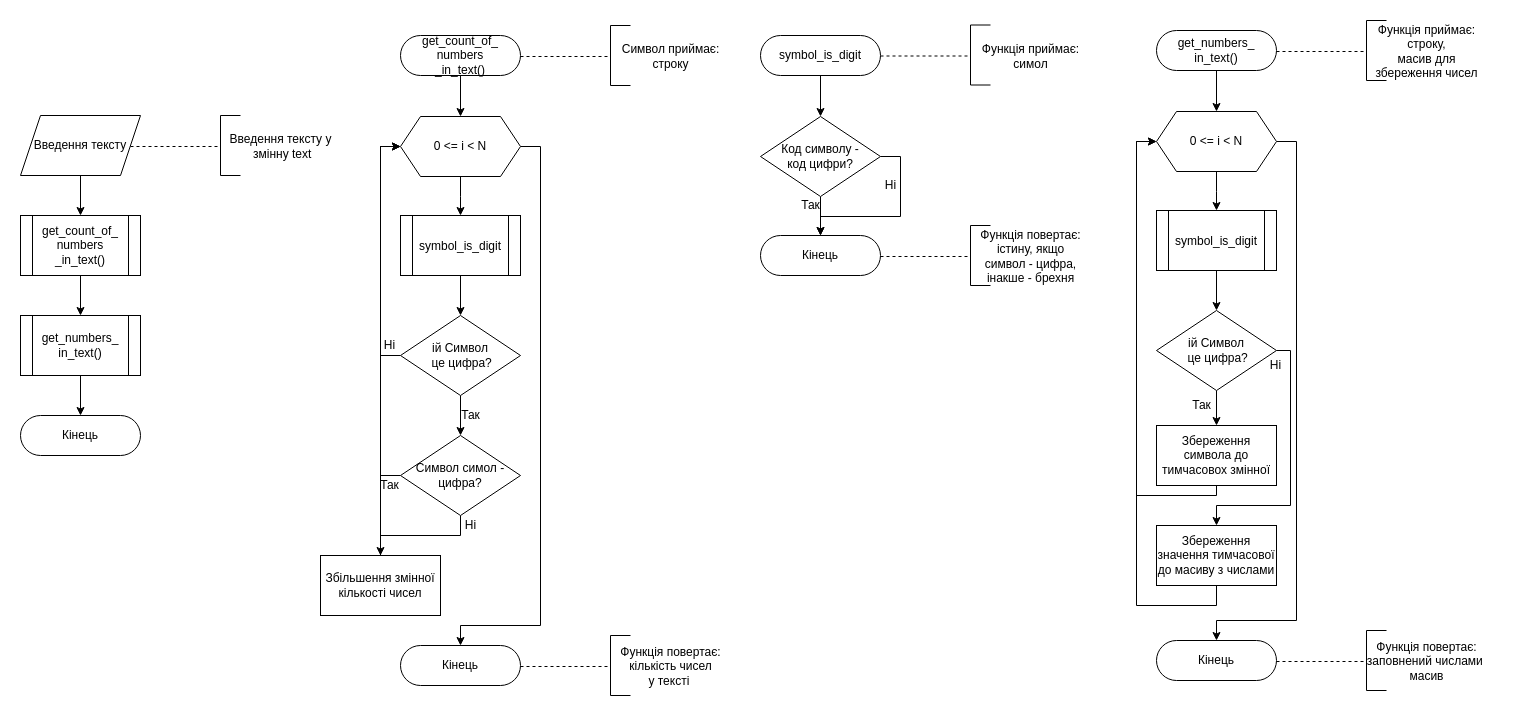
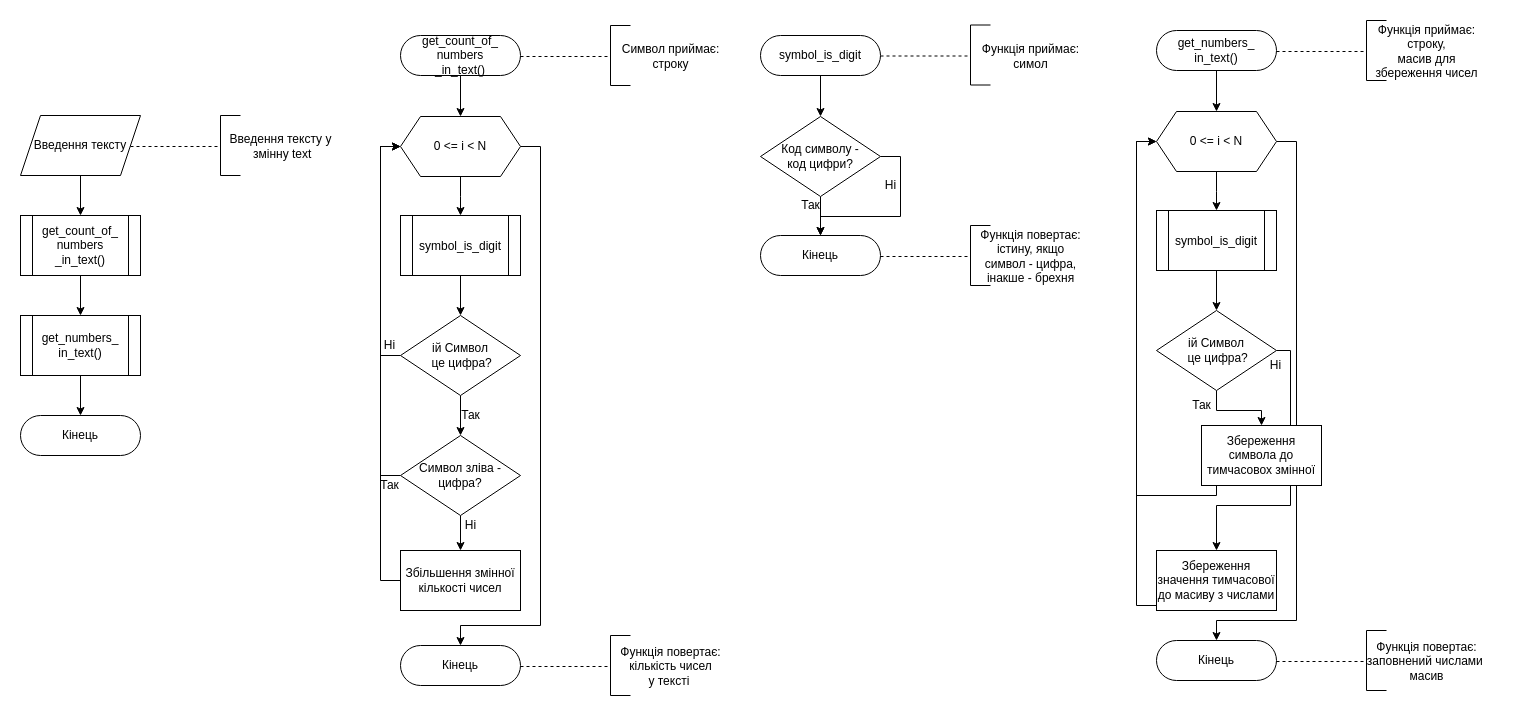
(1217, 456) -> (1262, 456)
(461, 476) -> (461, 476)
(1217, 556) -> (1217, 581)
(381, 586) -> (461, 581)
